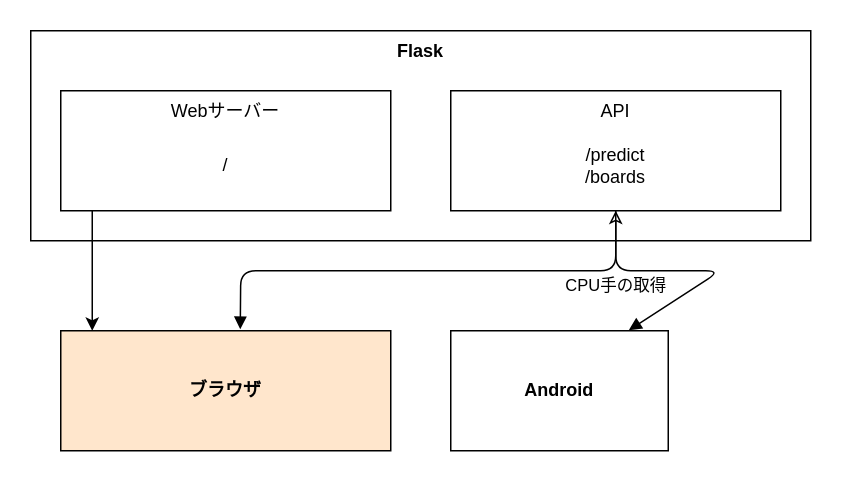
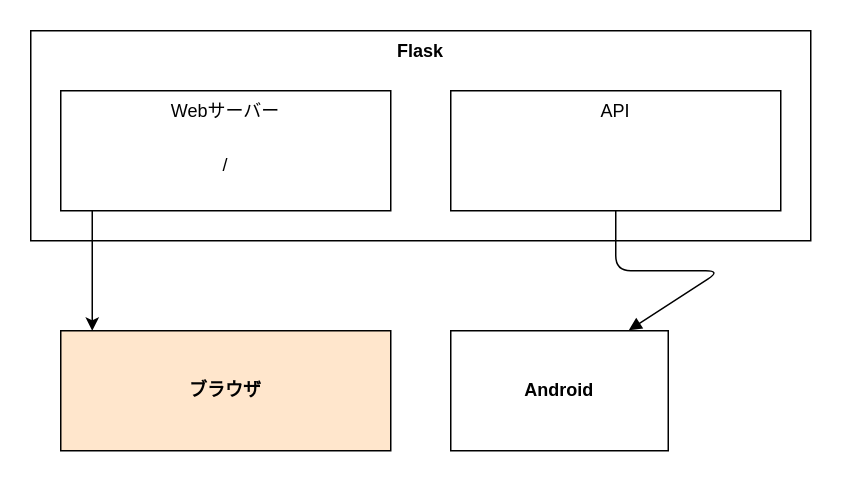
(616, 166) -> none
(617, 263) -> (617, 263)
(410, 271) -> none
